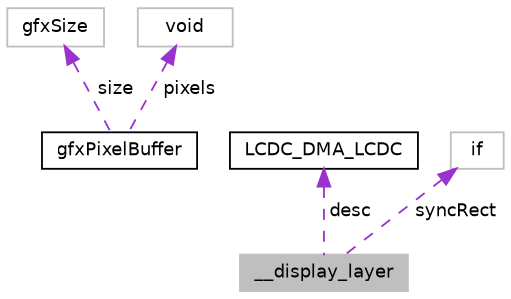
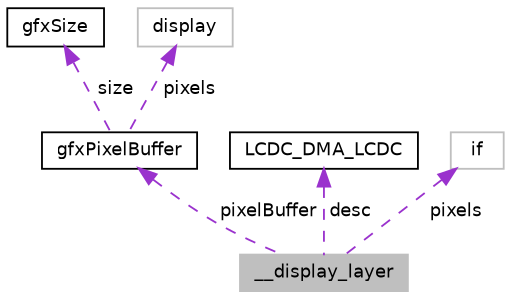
(56, 27) -> (56, 27)
(185, 27) -> (185, 27)
(454, 212) -> (454, 212)
none -> (216, 222)
